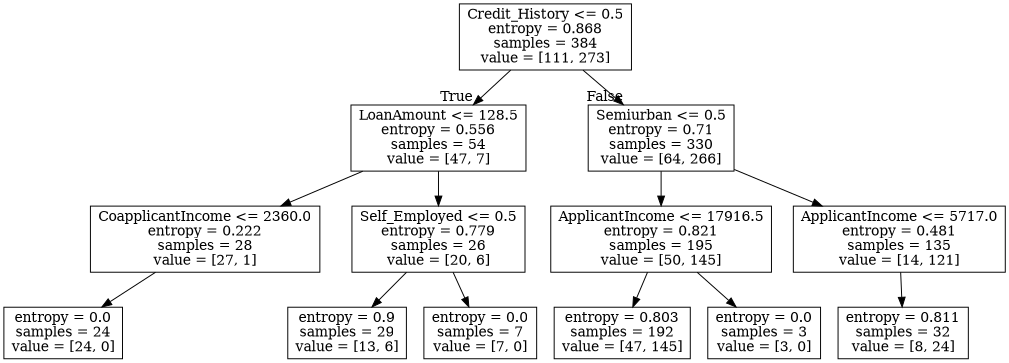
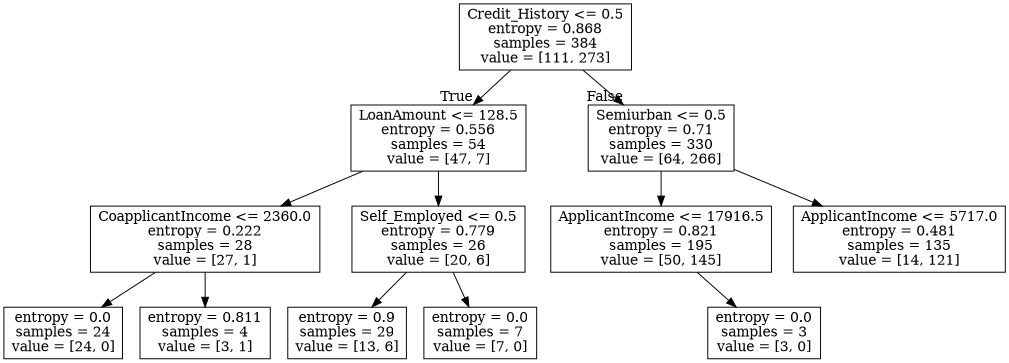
none -> (205, 333)
(622, 333) -> none
(903, 333) -> none
